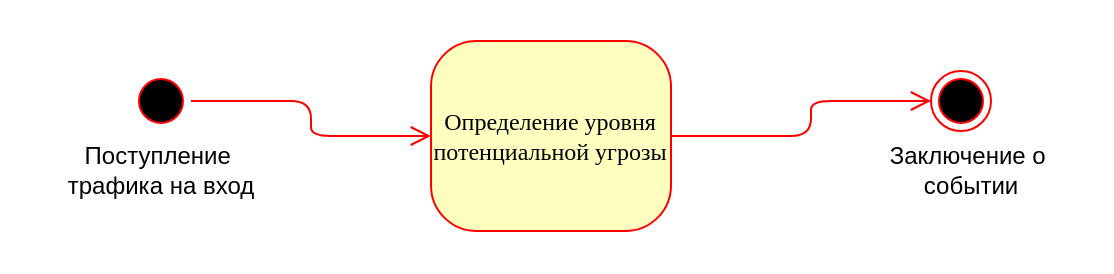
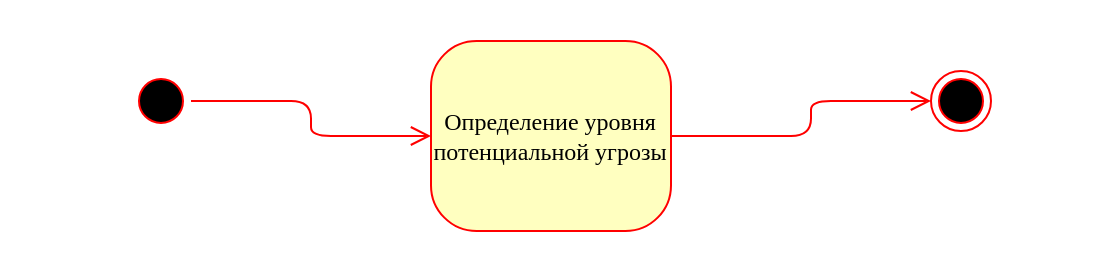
(161, 171) -> none
(971, 171) -> none
